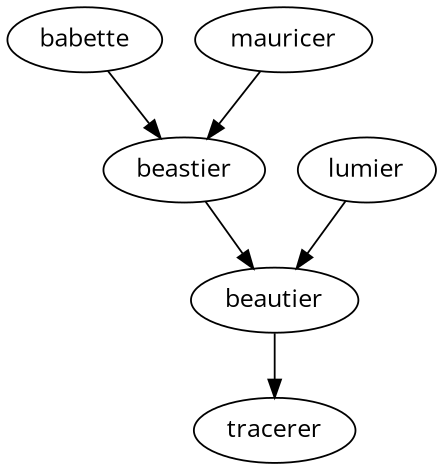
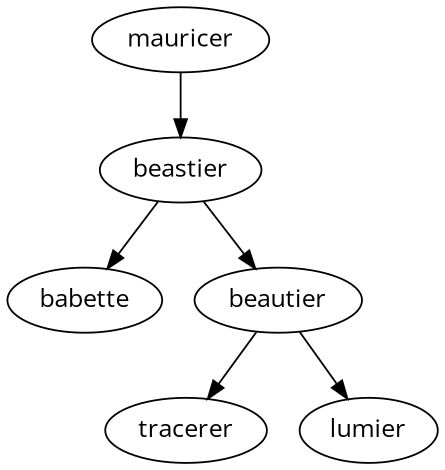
(128, 97) -> (138, 228)
(326, 227) -> (318, 358)
